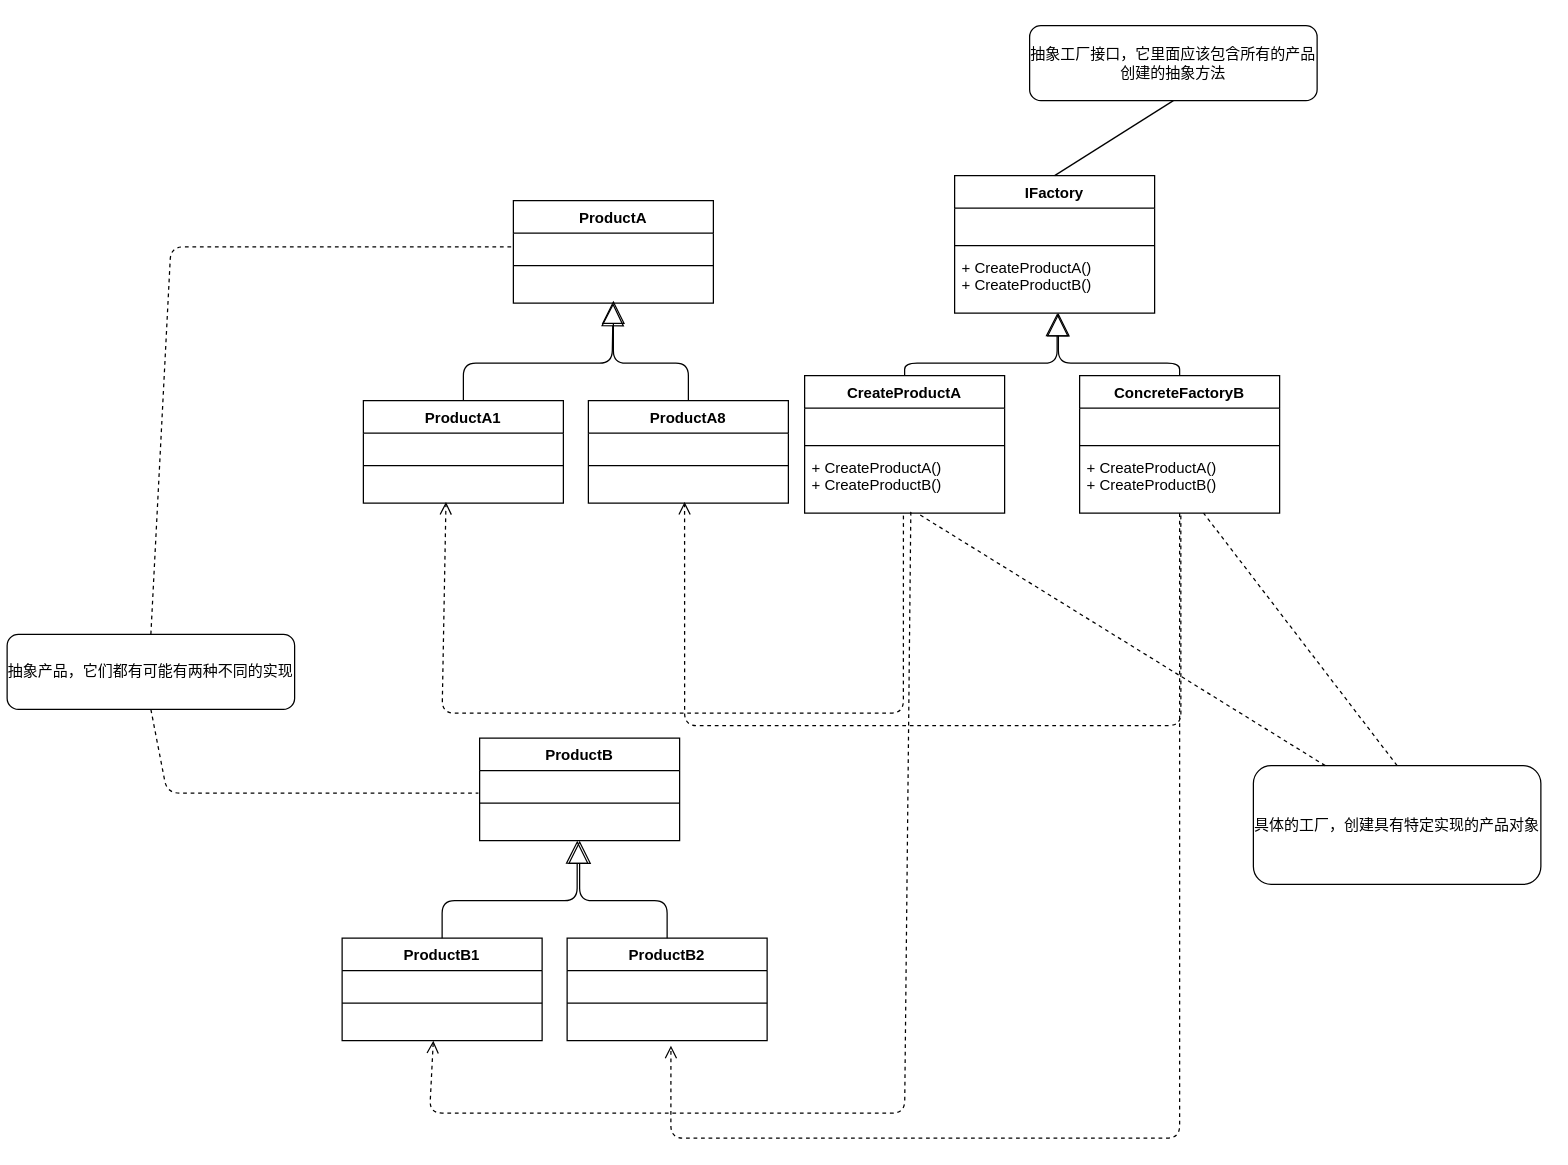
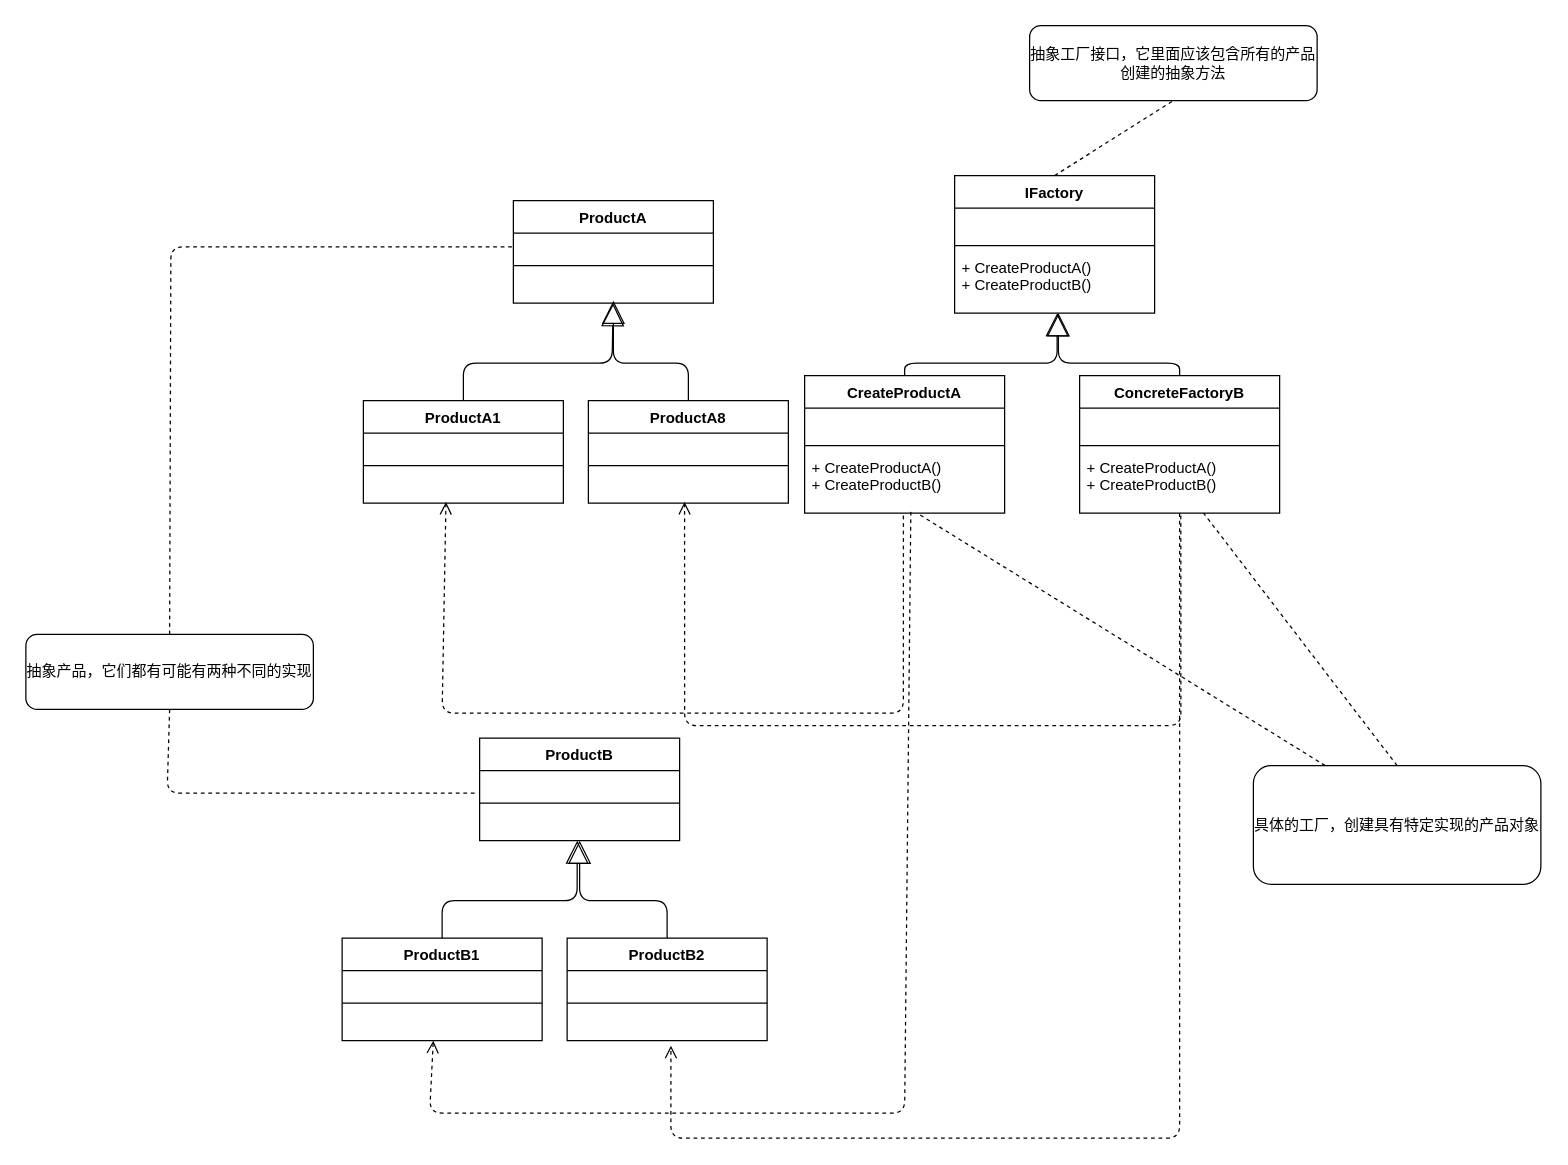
(1115, 138) -> (1115, 138)
(151, 672) -> (169, 672)
